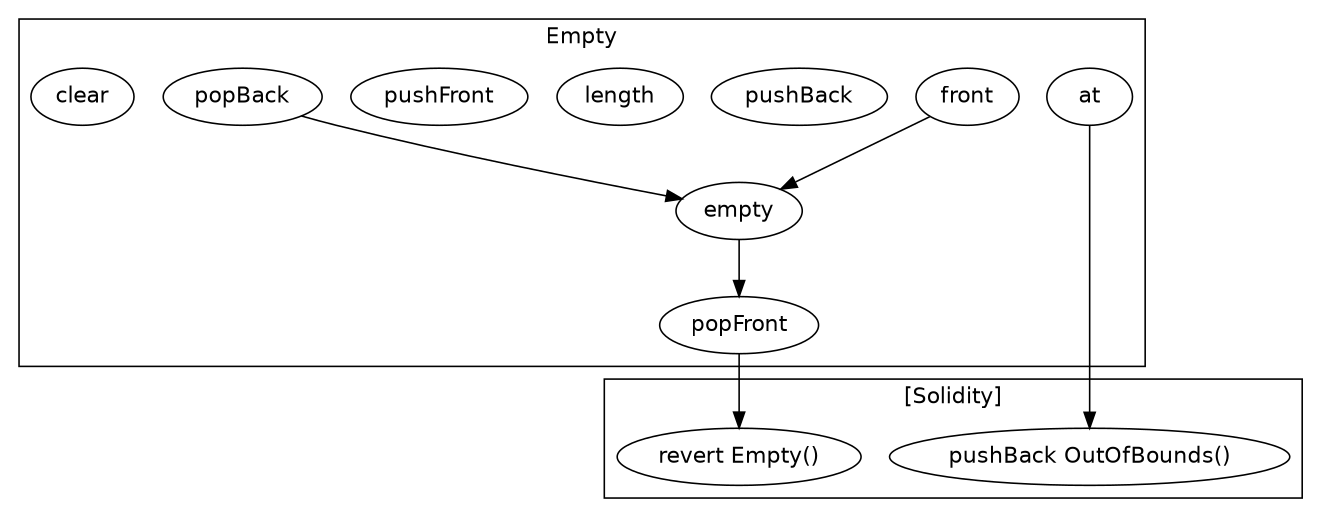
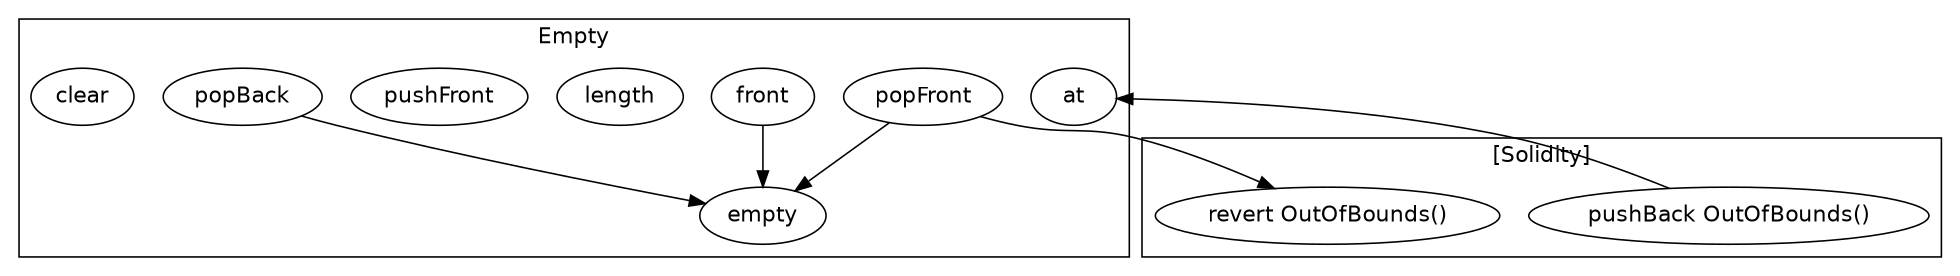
(799, 97) -> none
(739, 260) -> (849, 152)
(1090, 269) -> (1405, 119)
(739, 457) -> (1328, 216)
